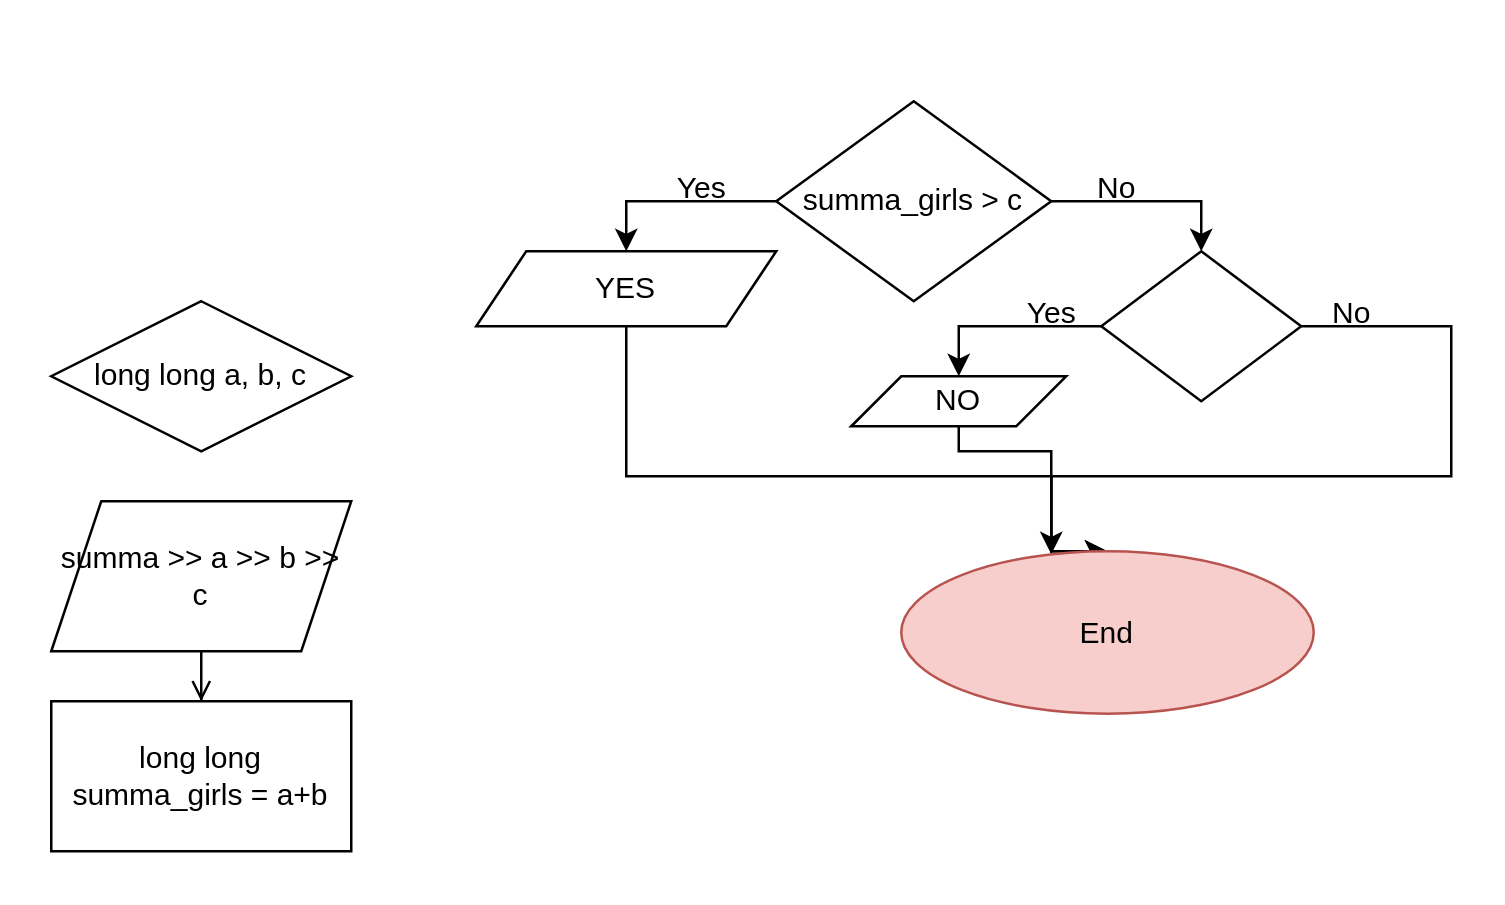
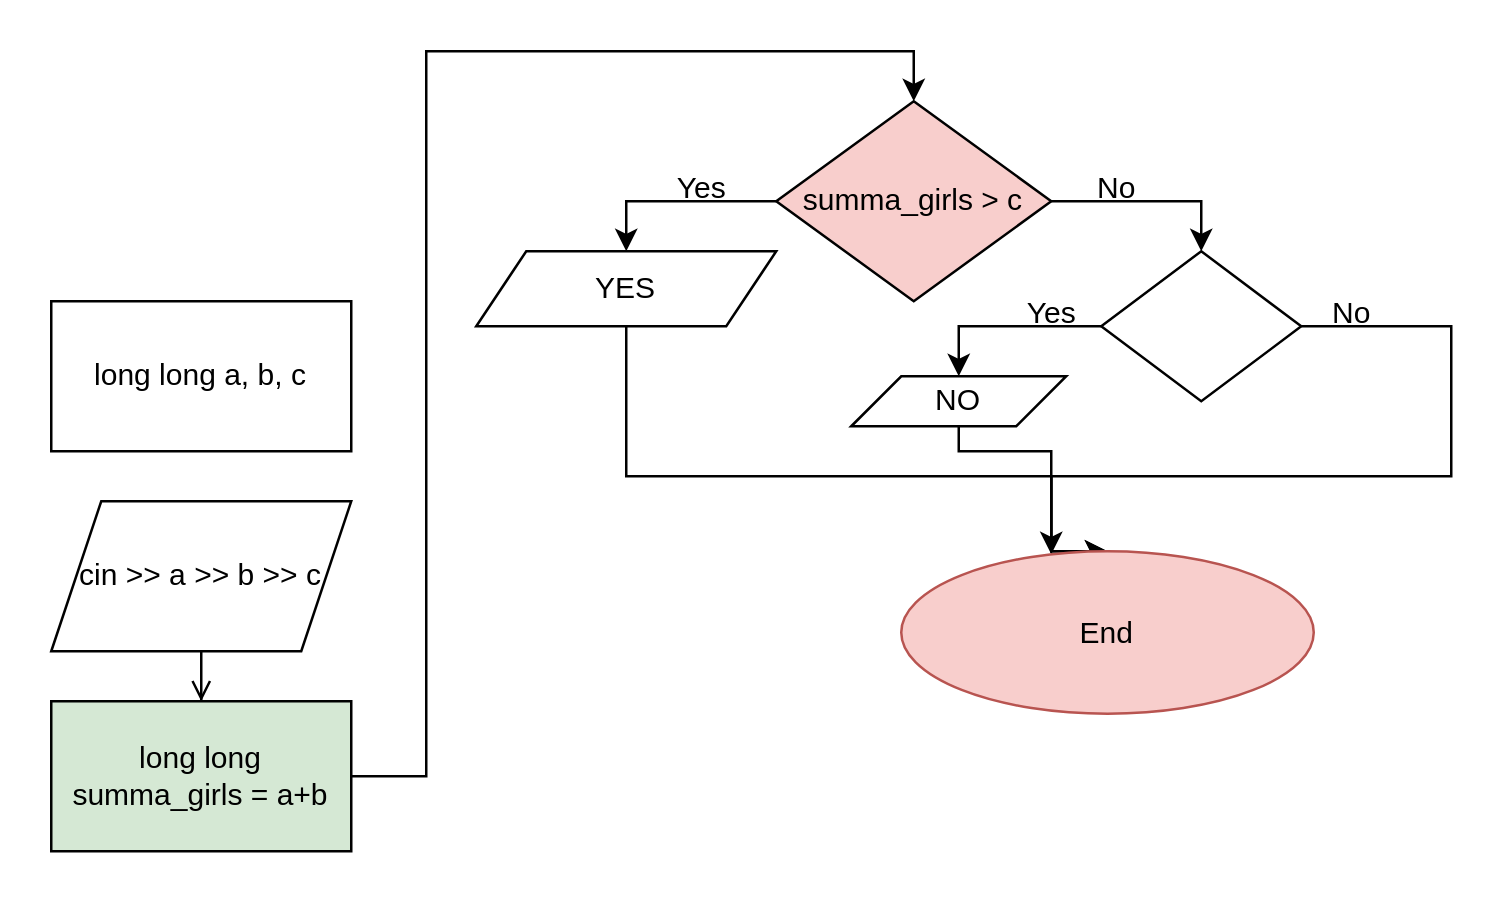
none -> (426, 191)
(914, 201) -> (914, 201)
(201, 376) -> (201, 376)
(201, 576) -> (201, 576)
(201, 776) -> (201, 776)
